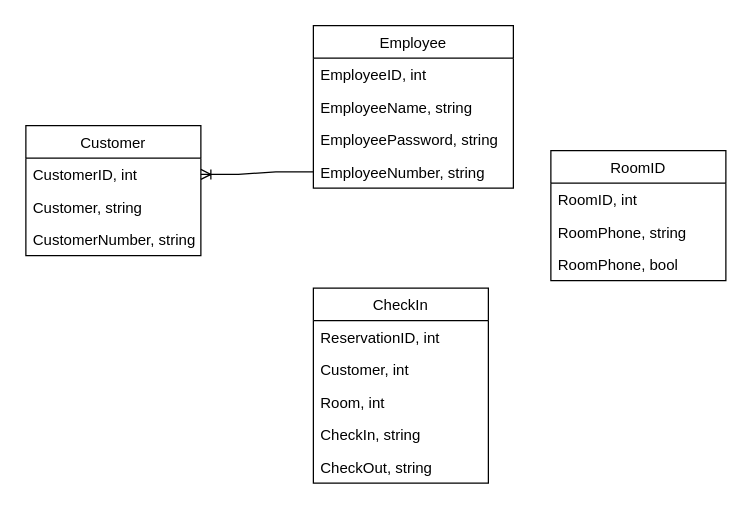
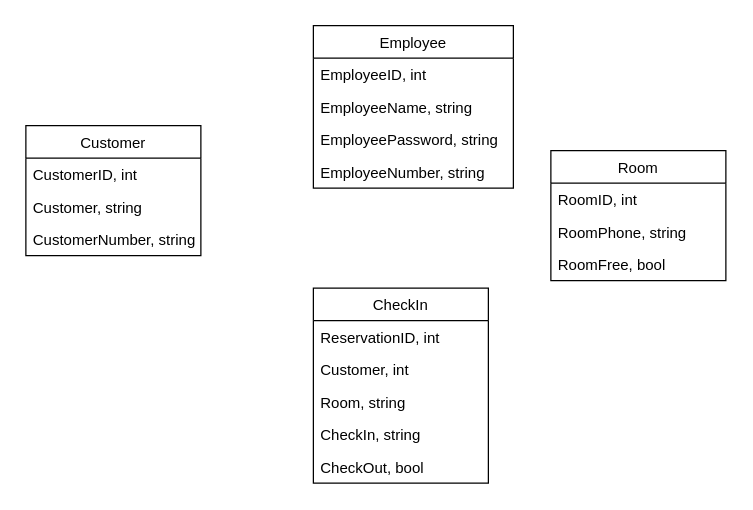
(638, 168) -> (638, 168)
(257, 173) -> none
(615, 265) -> (610, 265)
(352, 403) -> (365, 403)
(381, 468) -> (373, 468)
